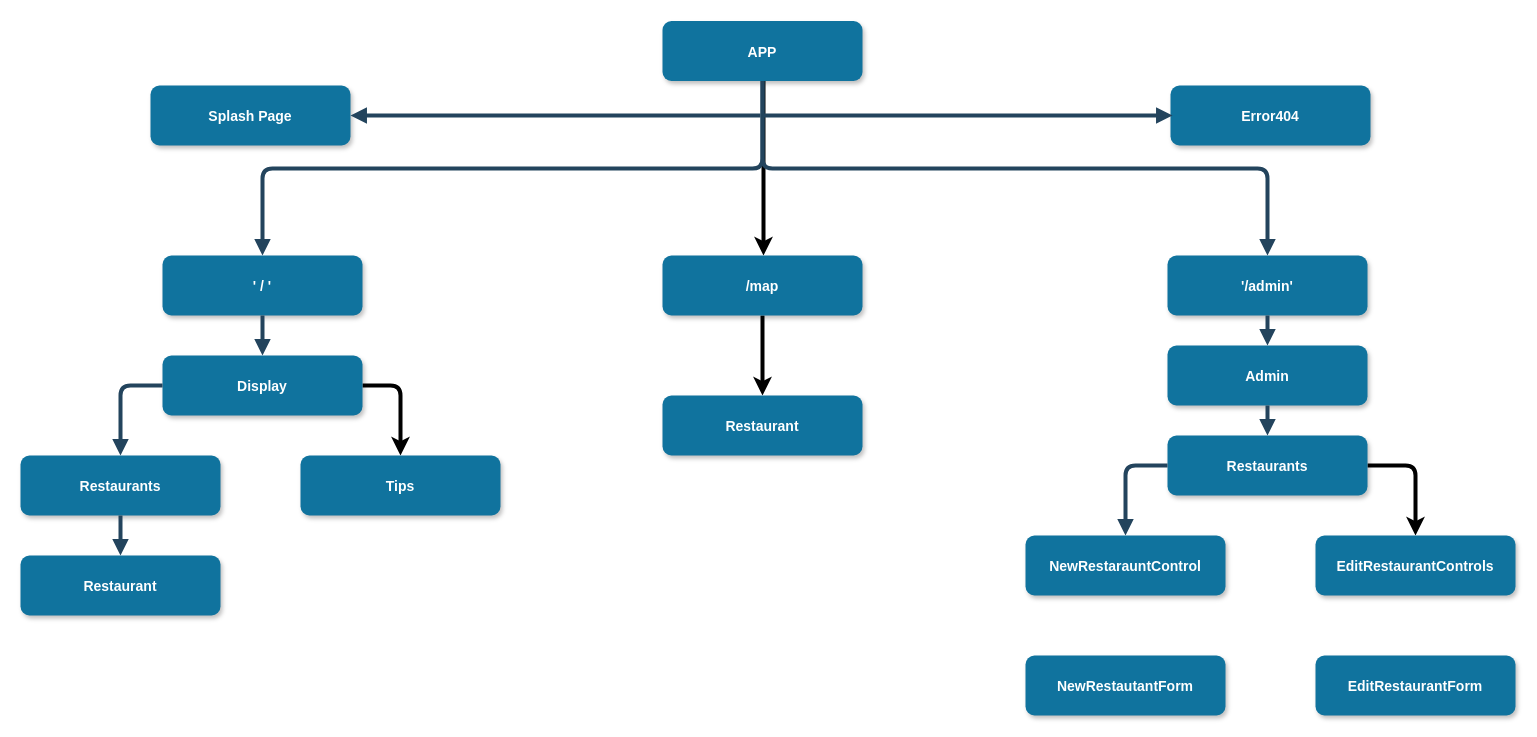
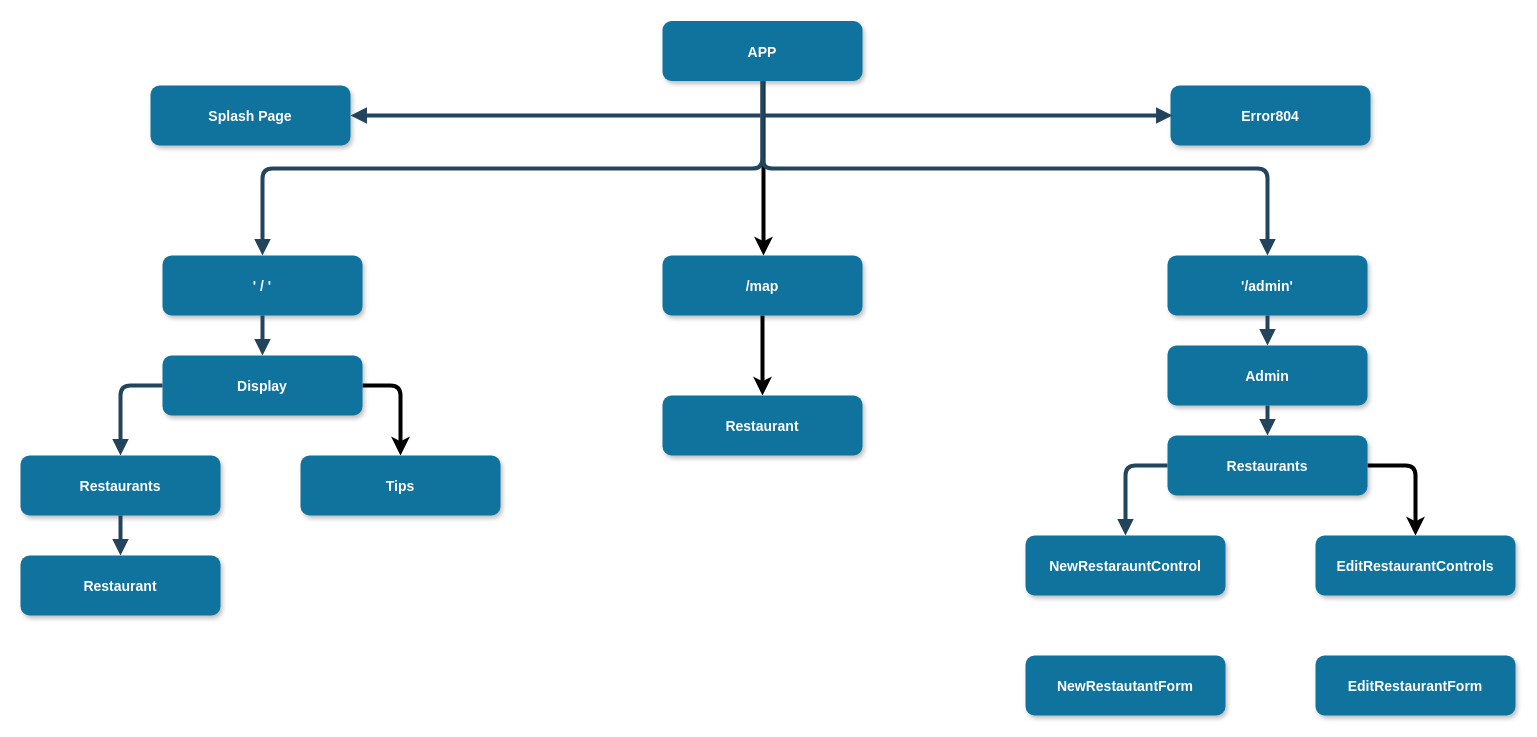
(1270, 116) -> (1270, 116)
